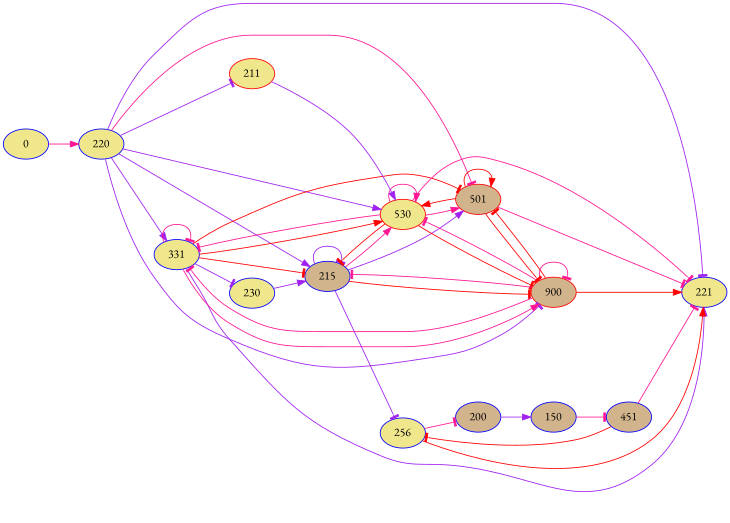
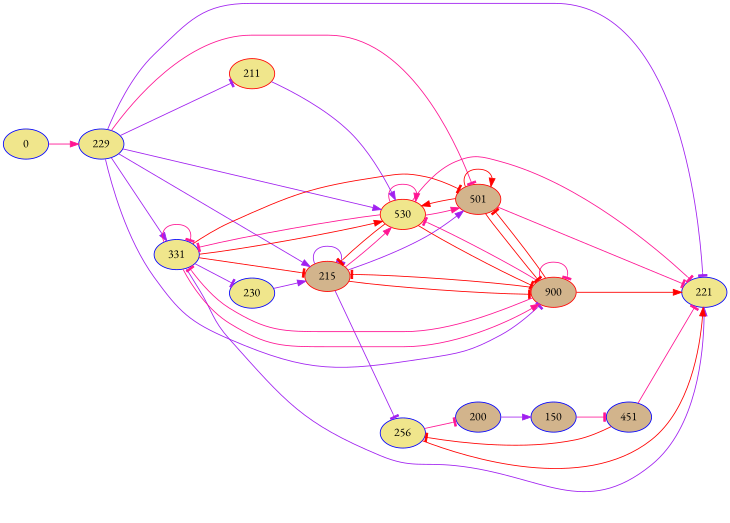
(101, 144) -> (101, 144)
(327, 276) -> (327, 276)
(443, 279) -> (443, 279)
